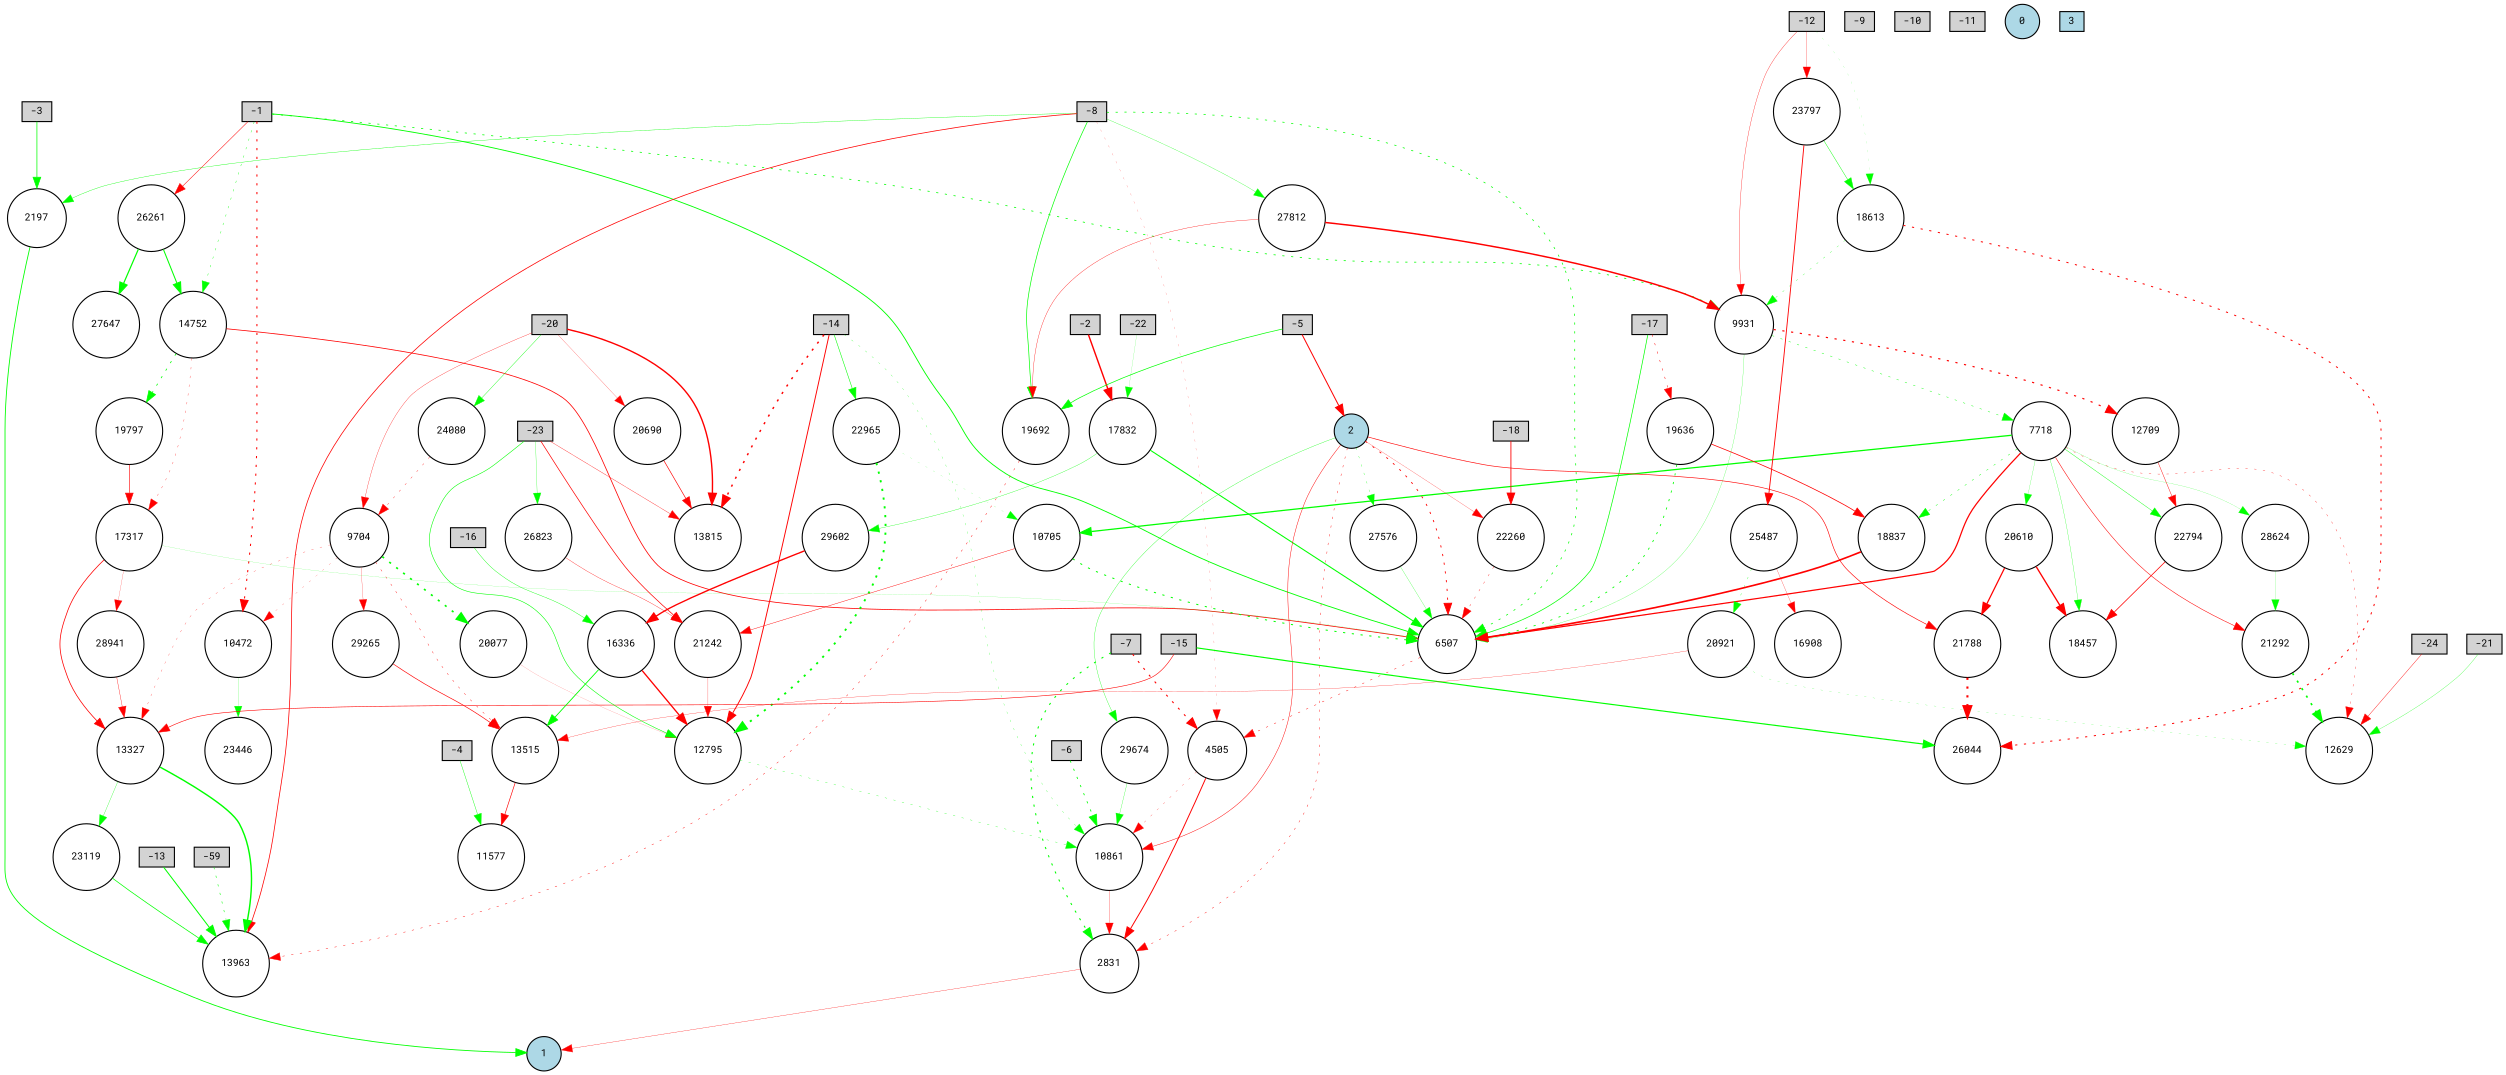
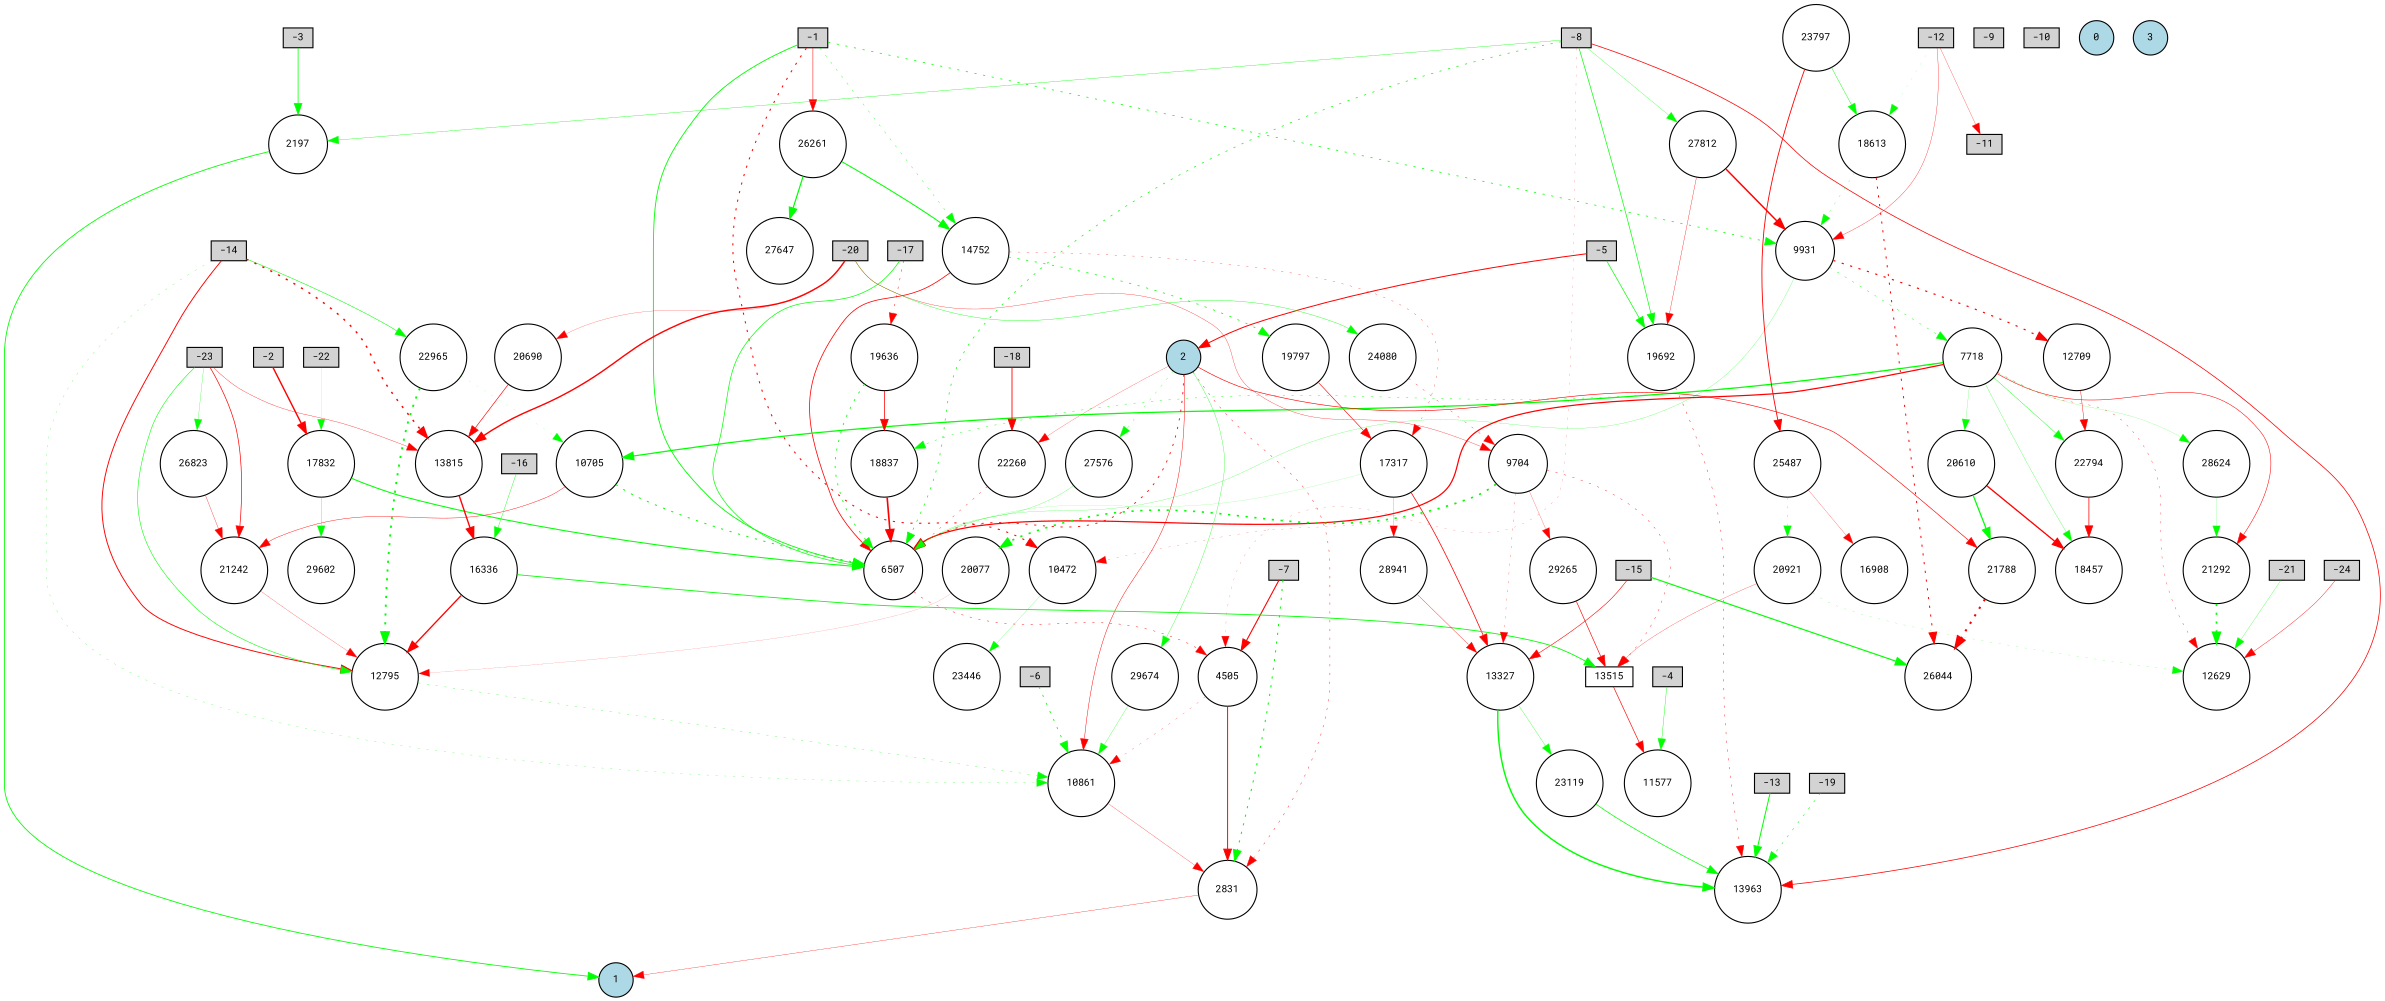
(2072, 22) -> (2150, 38)
(1807, 49) -> (1958, 86)
(729, 581) -> (462, 504)
(1996, 586) -> (1980, 512)
(1157, 685) -> (1264, 607)
(525, 751) -> (1609, 677)
(212, 857) -> (1827, 783)
